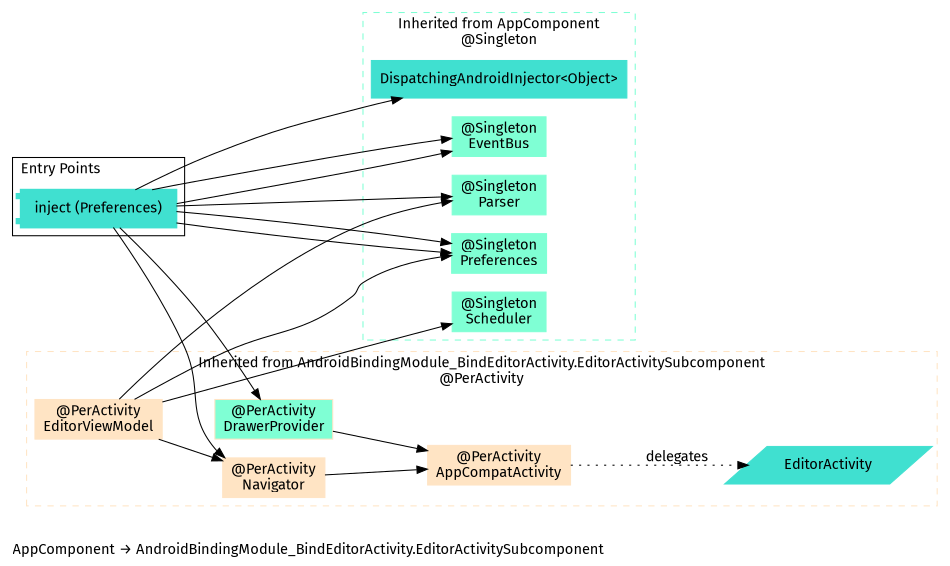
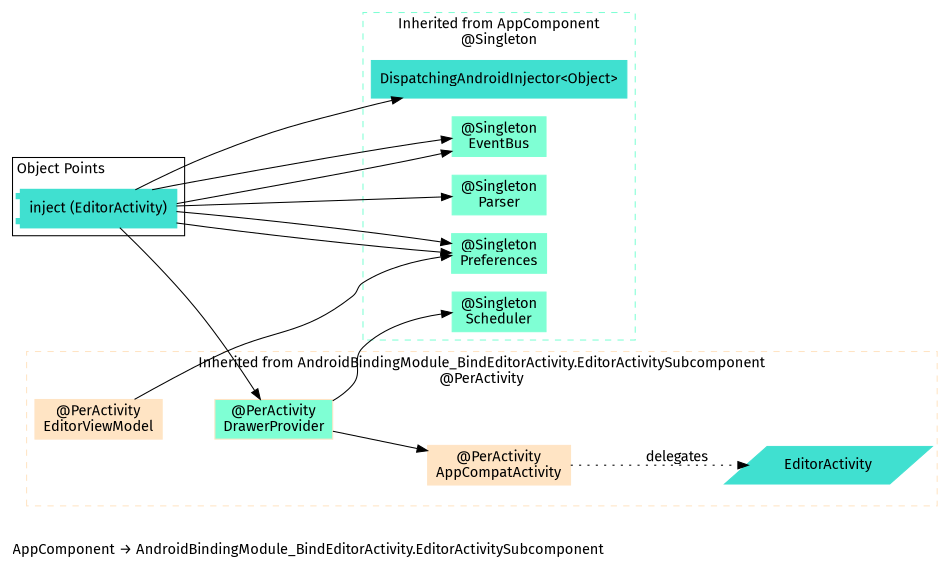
(61, 169) -> (61, 169)
(99, 209) -> (99, 209)
(267, 277) -> none
(302, 364) -> (384, 332)
(274, 478) -> none
